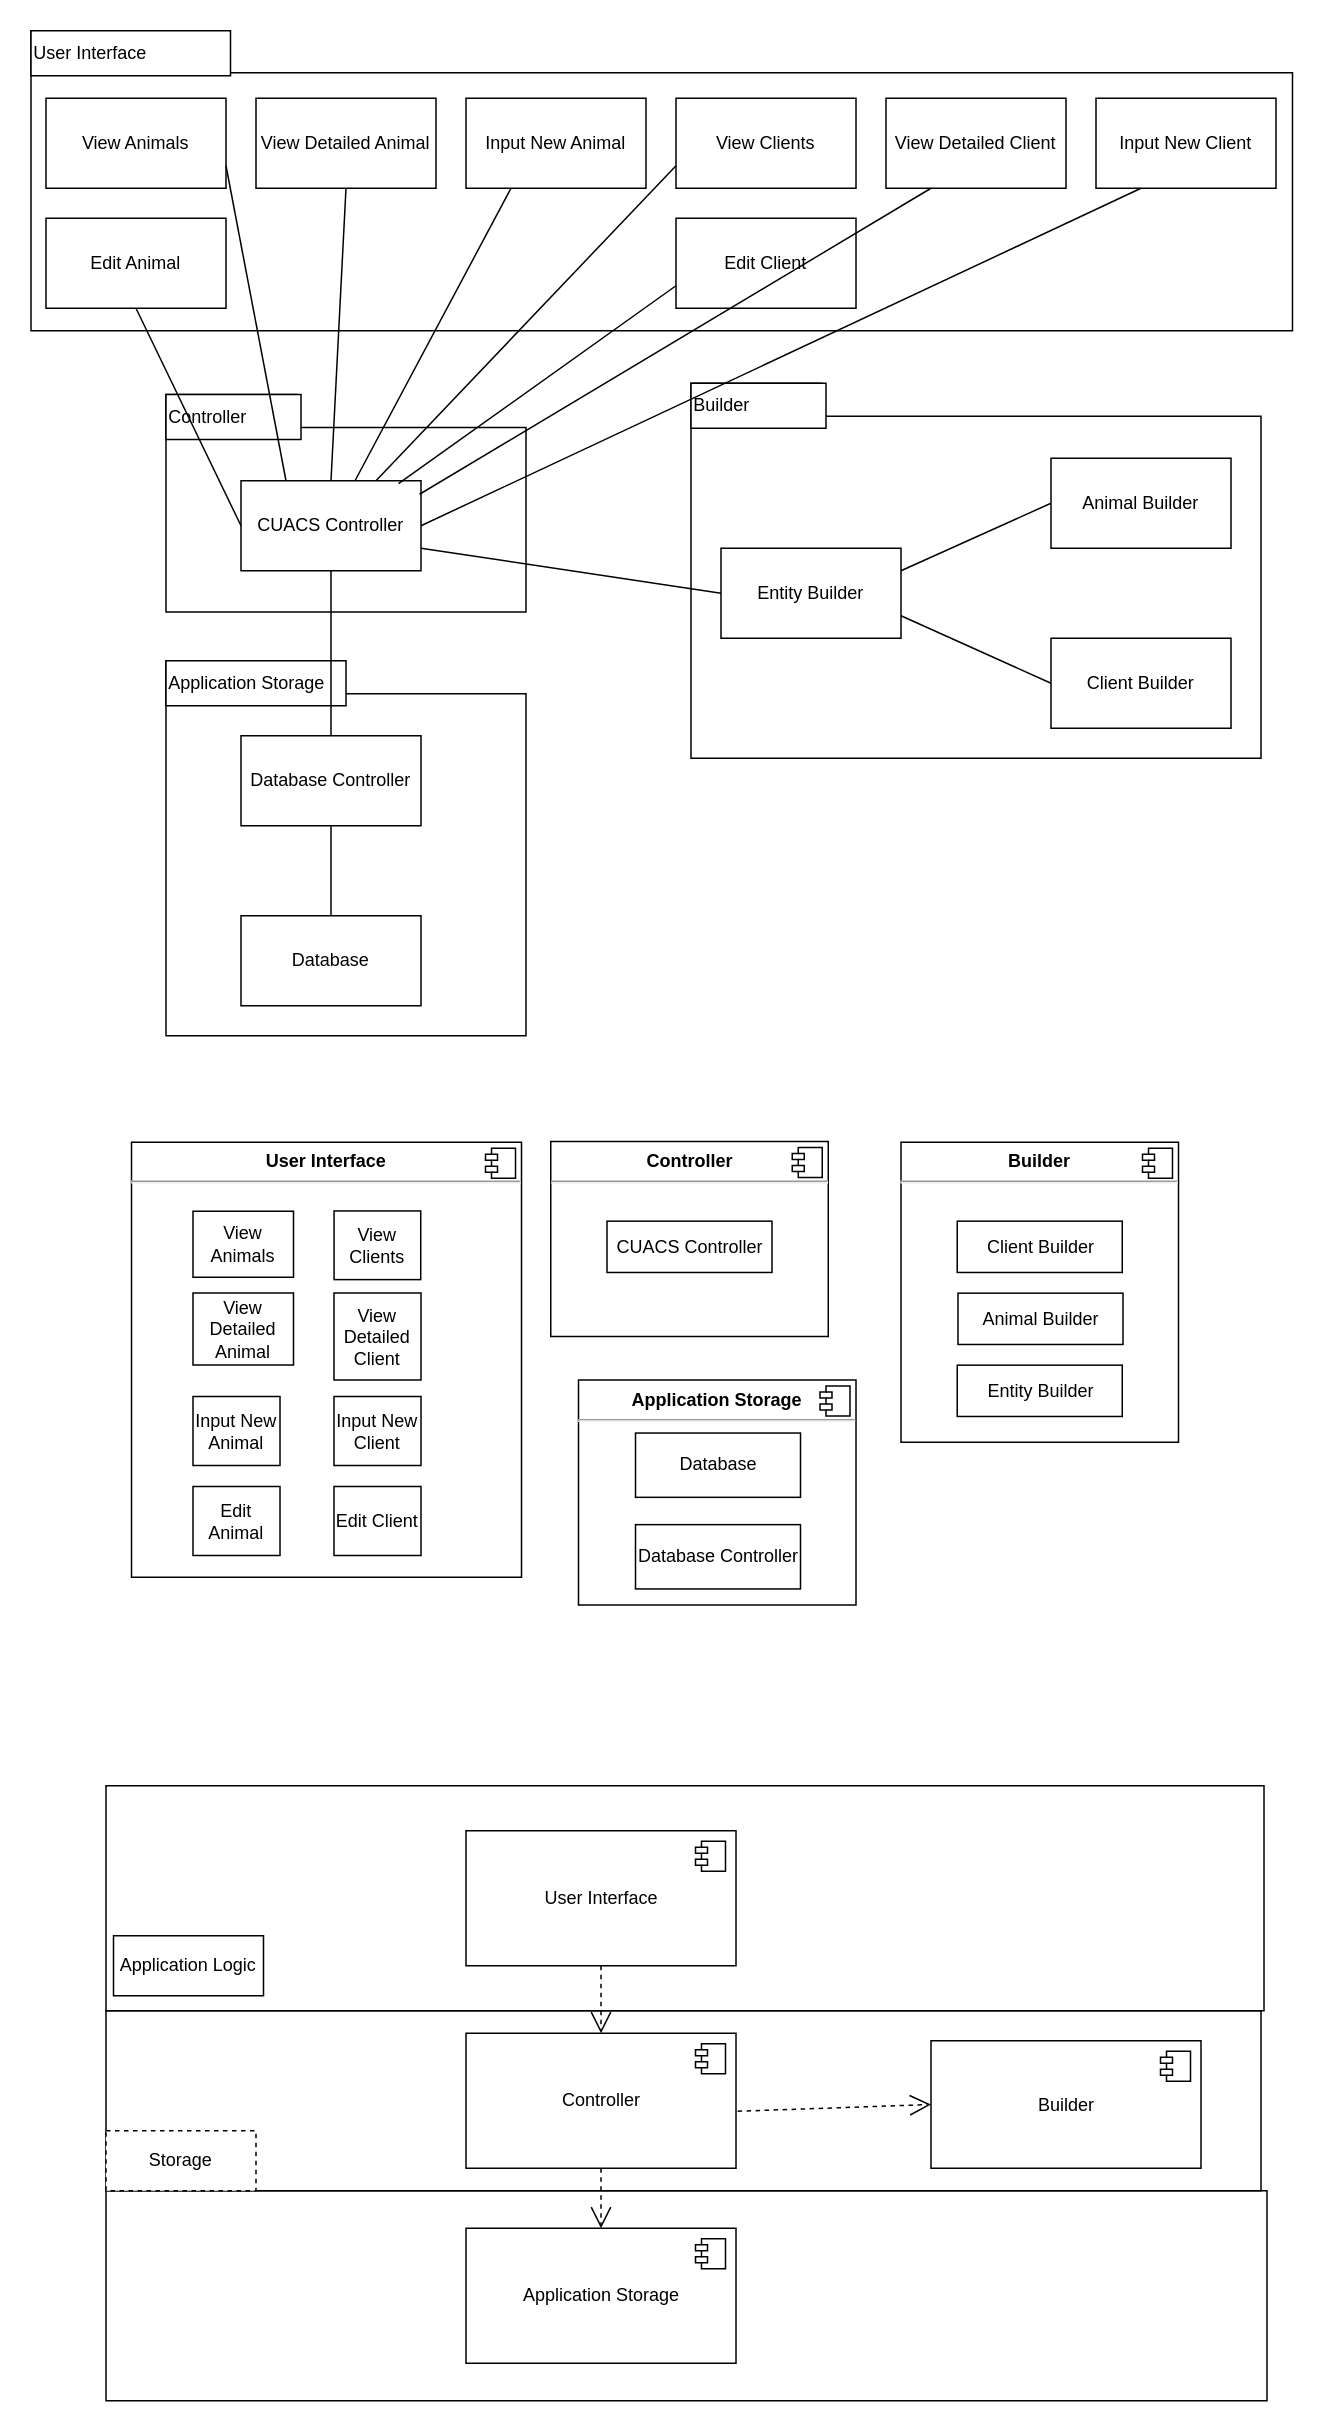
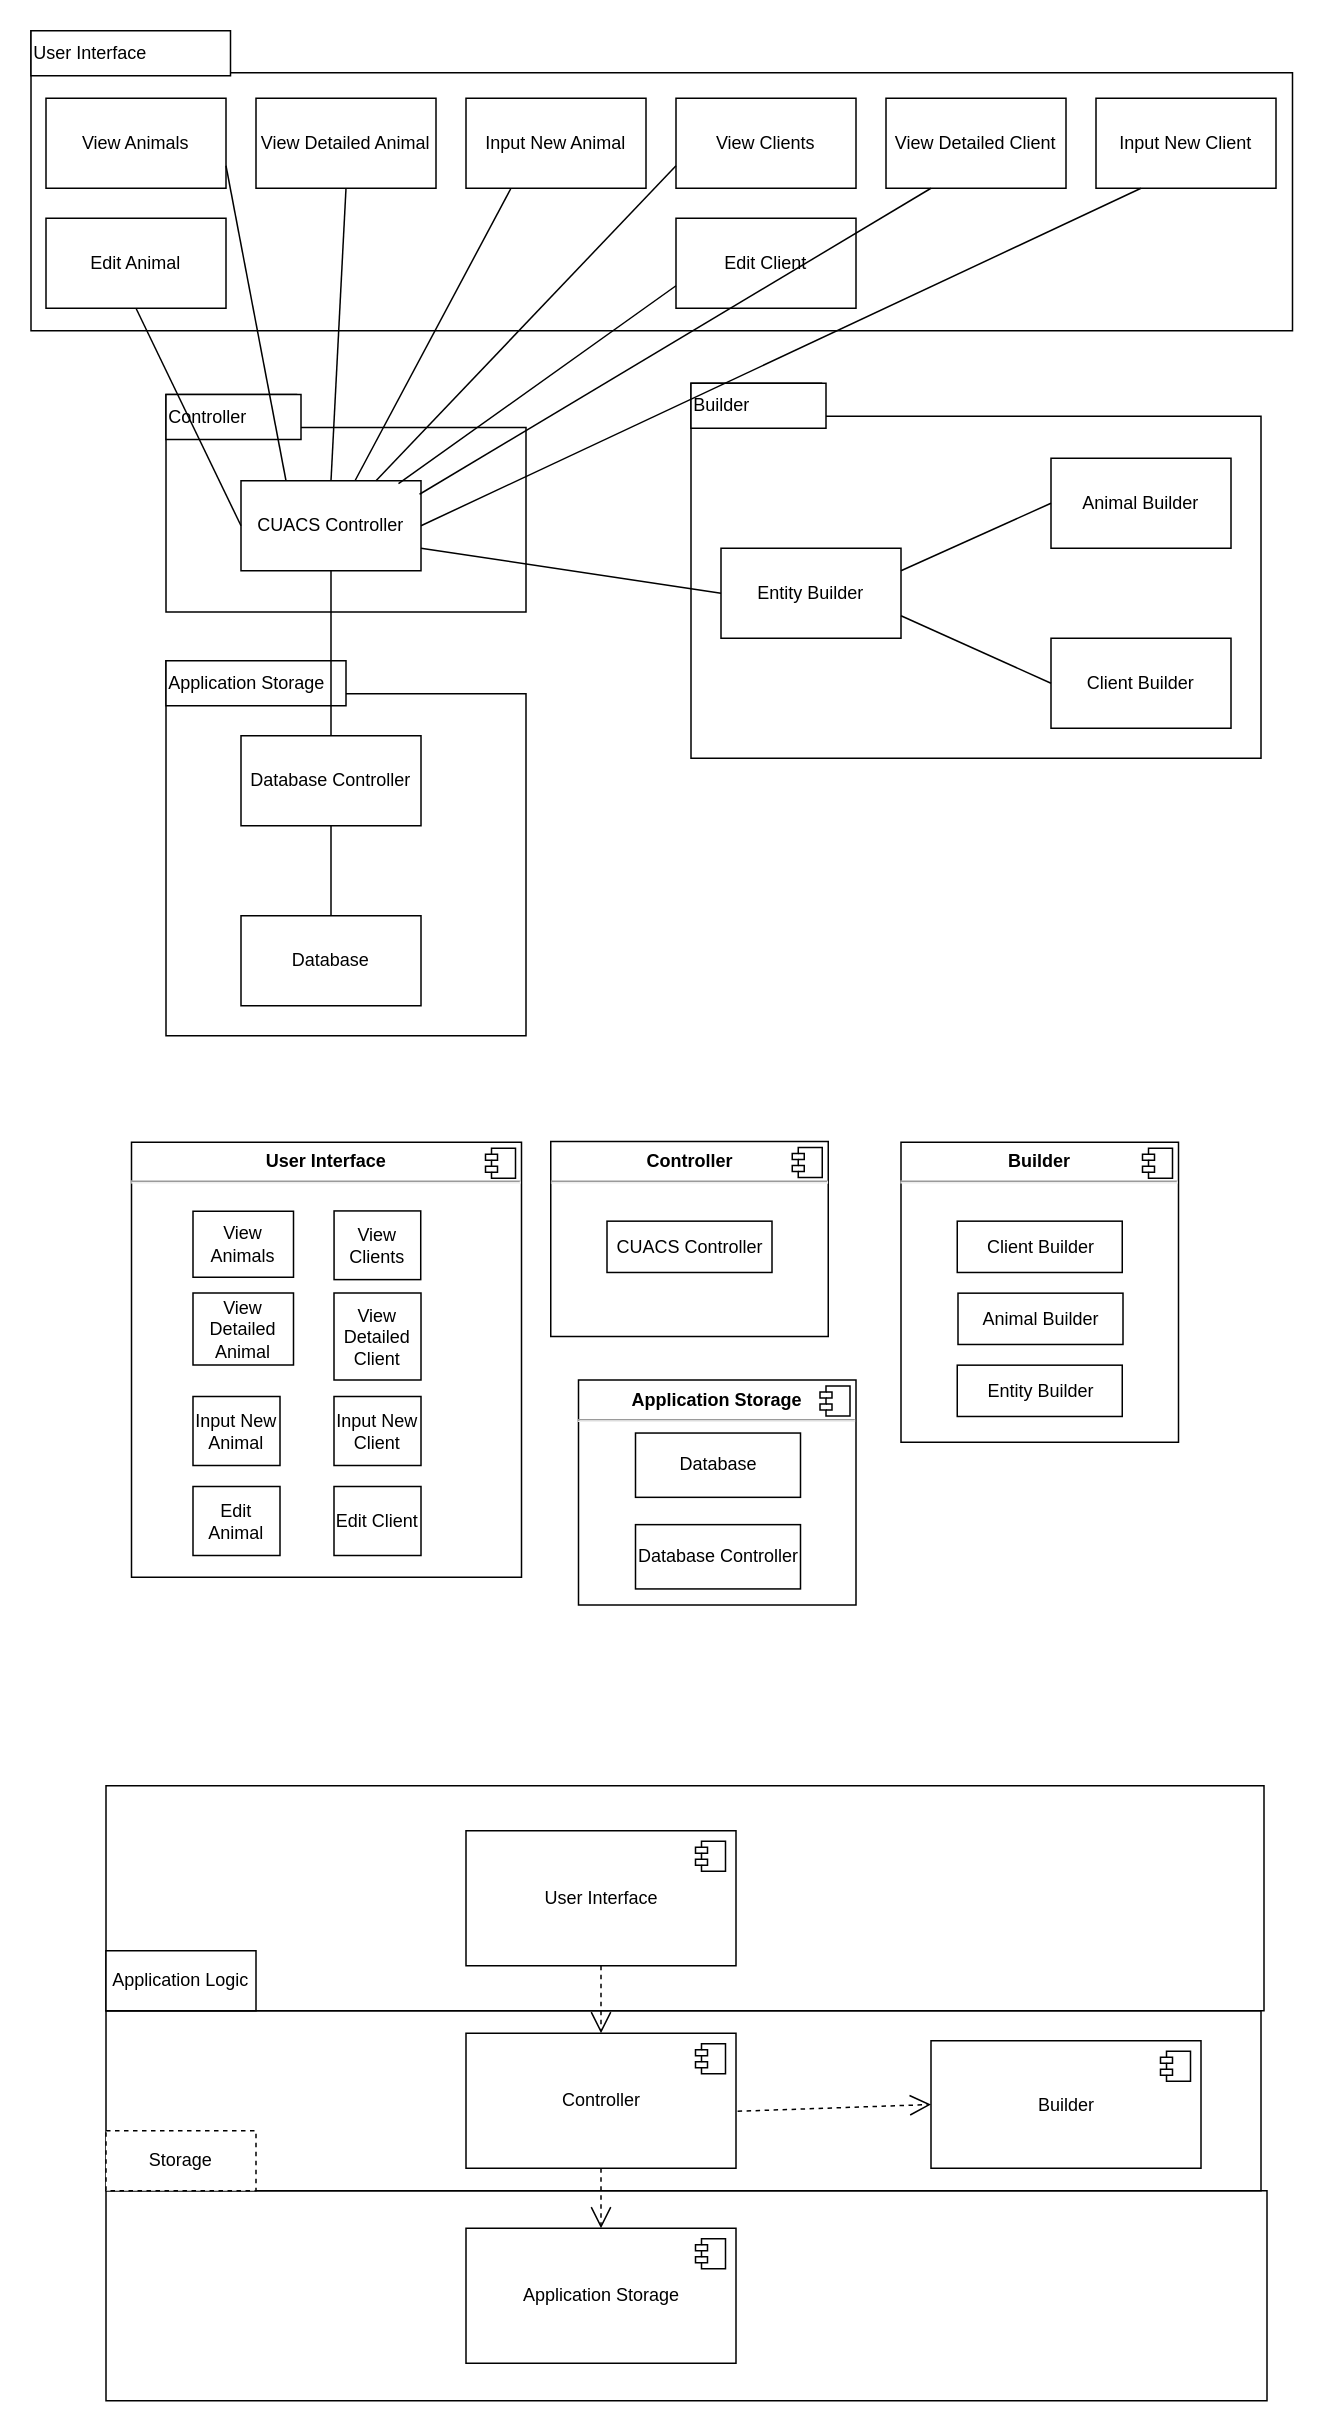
(188, 1966) -> (181, 1981)
